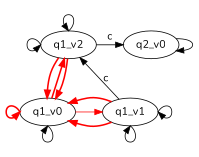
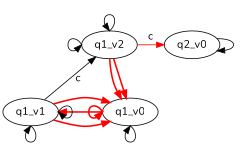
(106, 45) -> (147, 45)
(57, 82) -> none
(85, 112) -> (83, 112)
